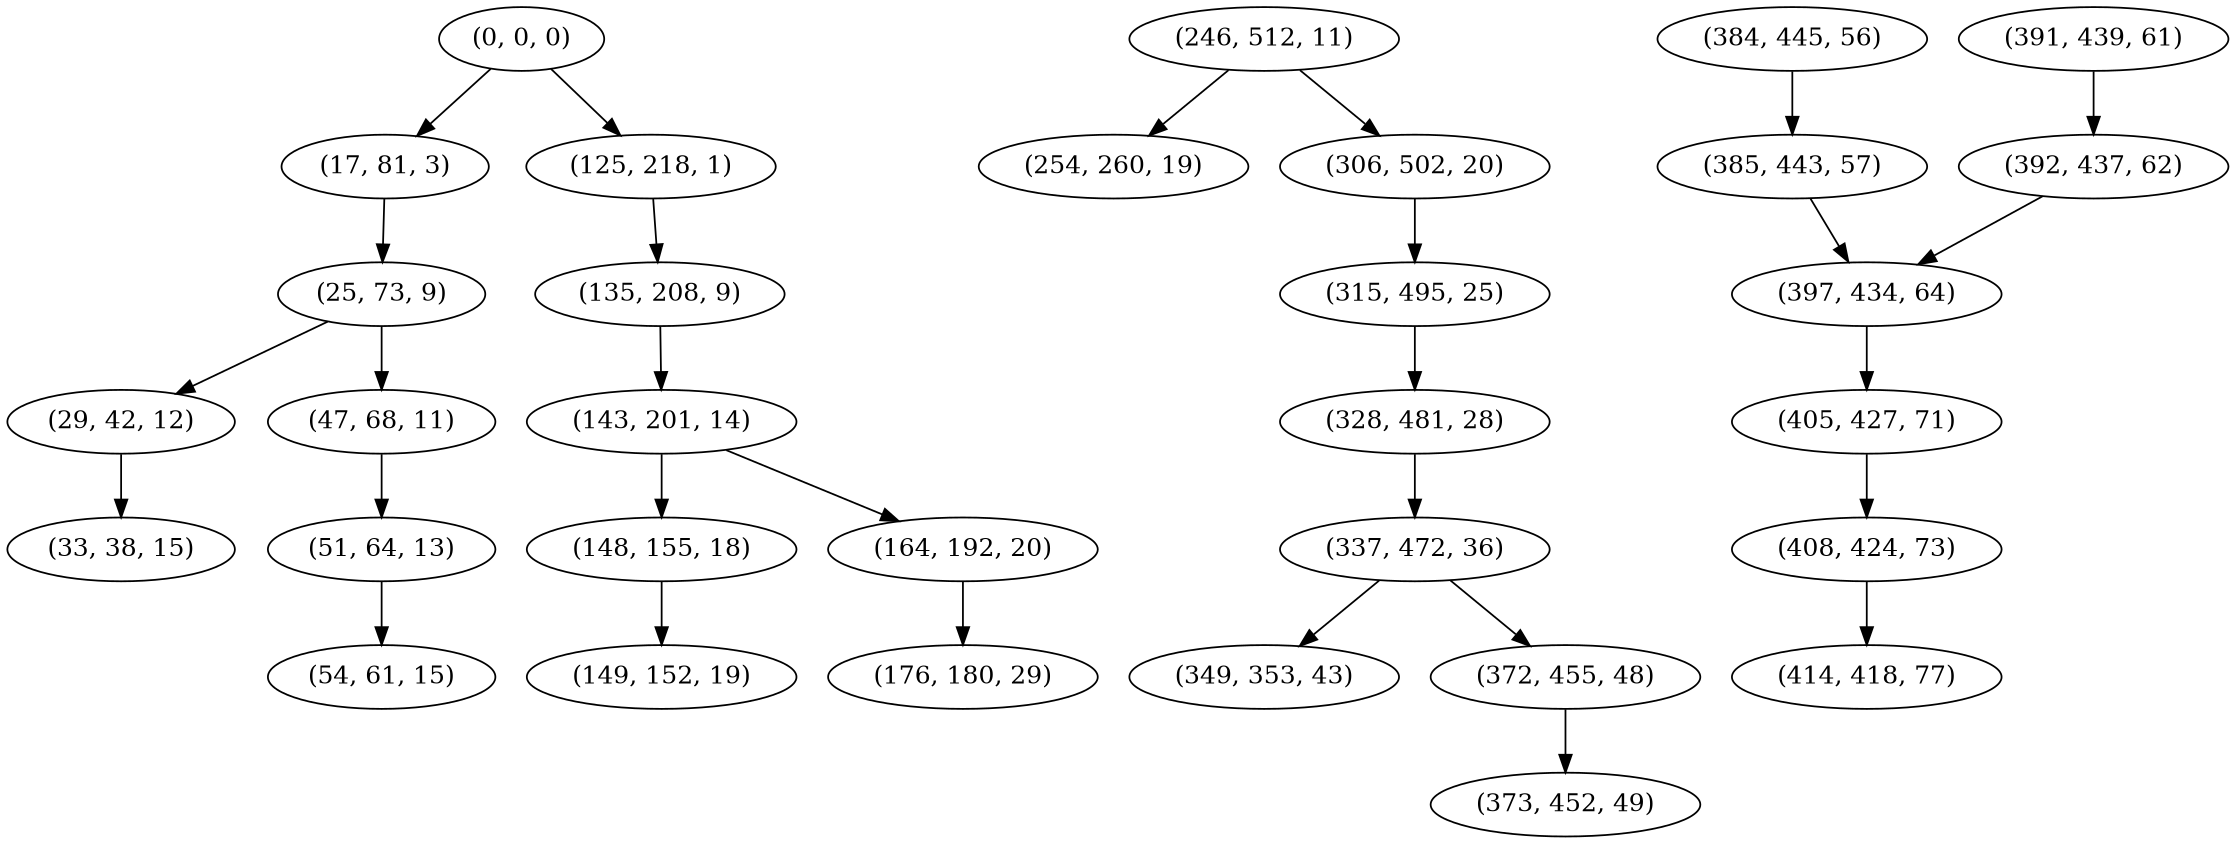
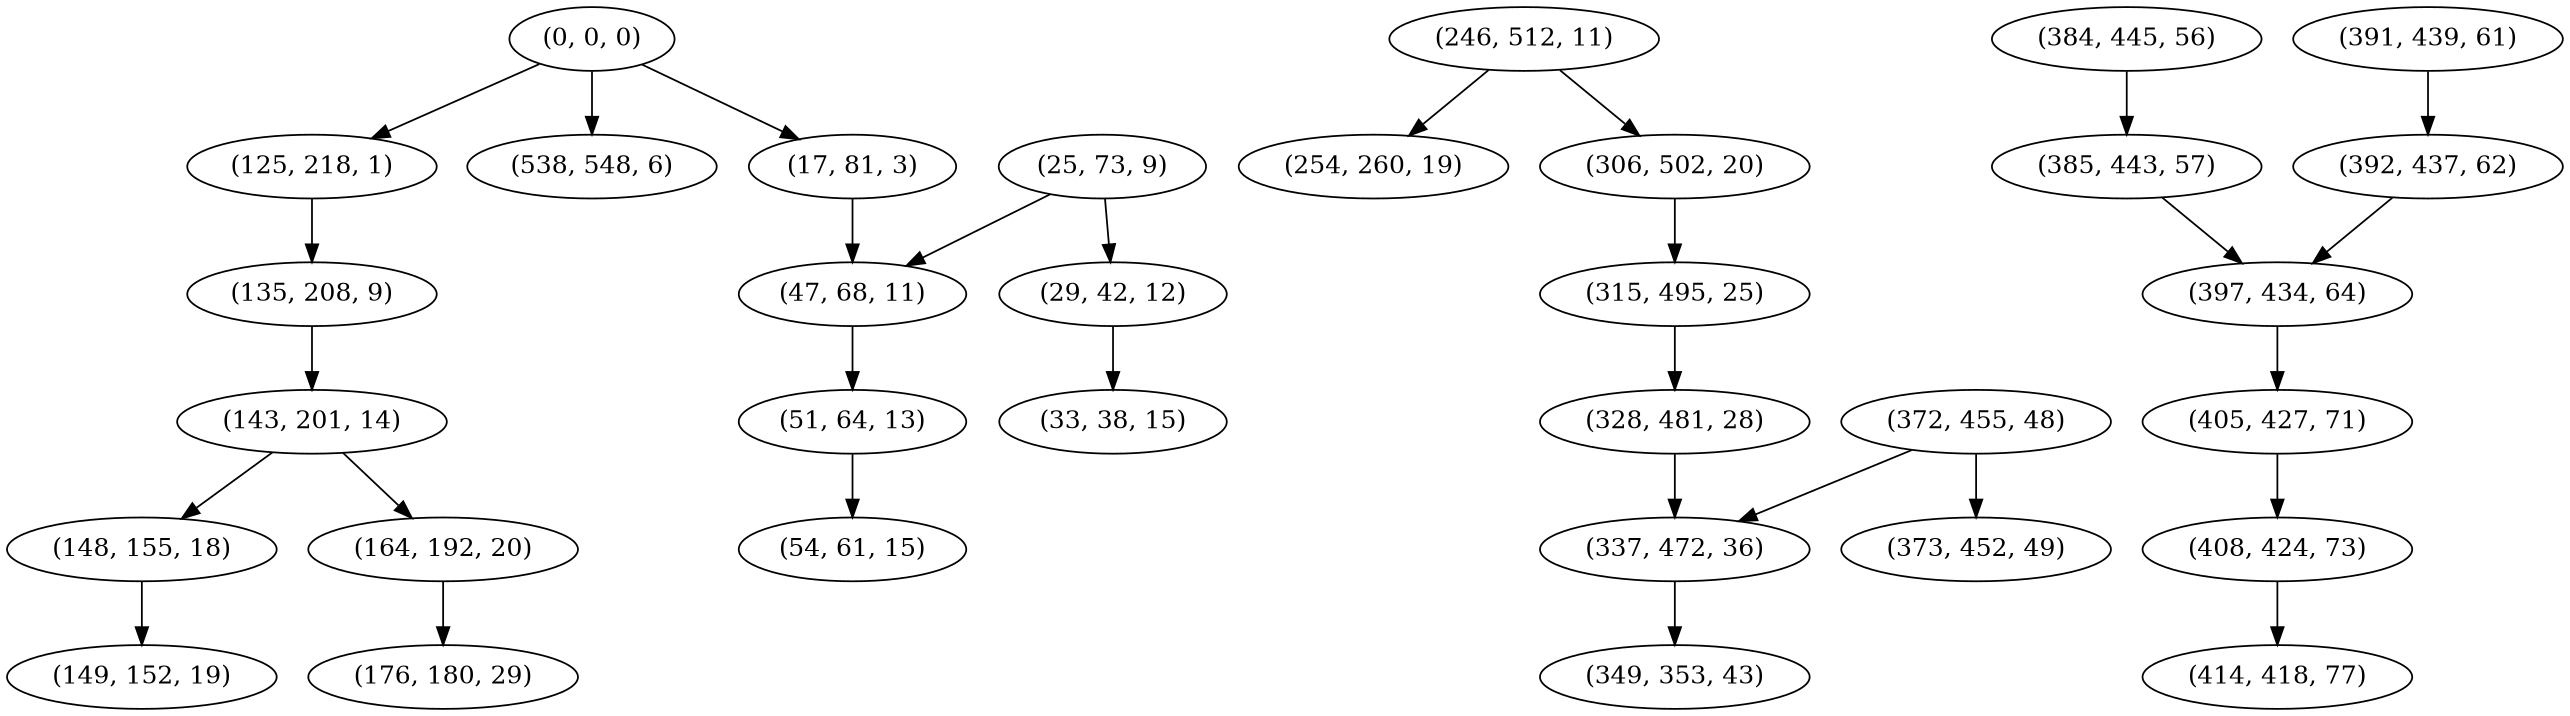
none -> (592, 167)
(384, 222) -> (853, 222)
(1483, 607) -> (1834, 482)
